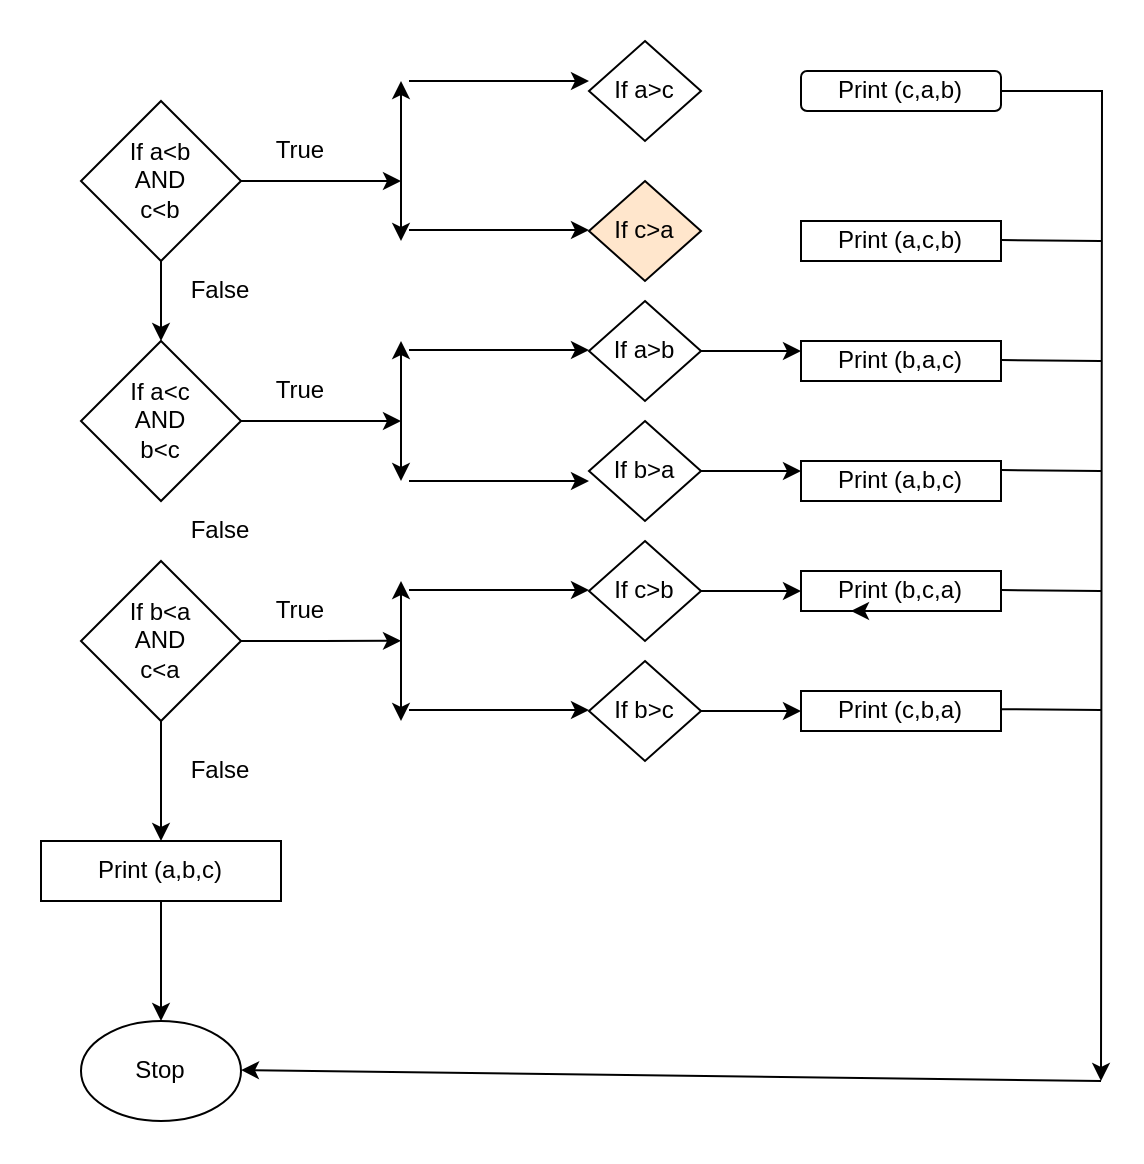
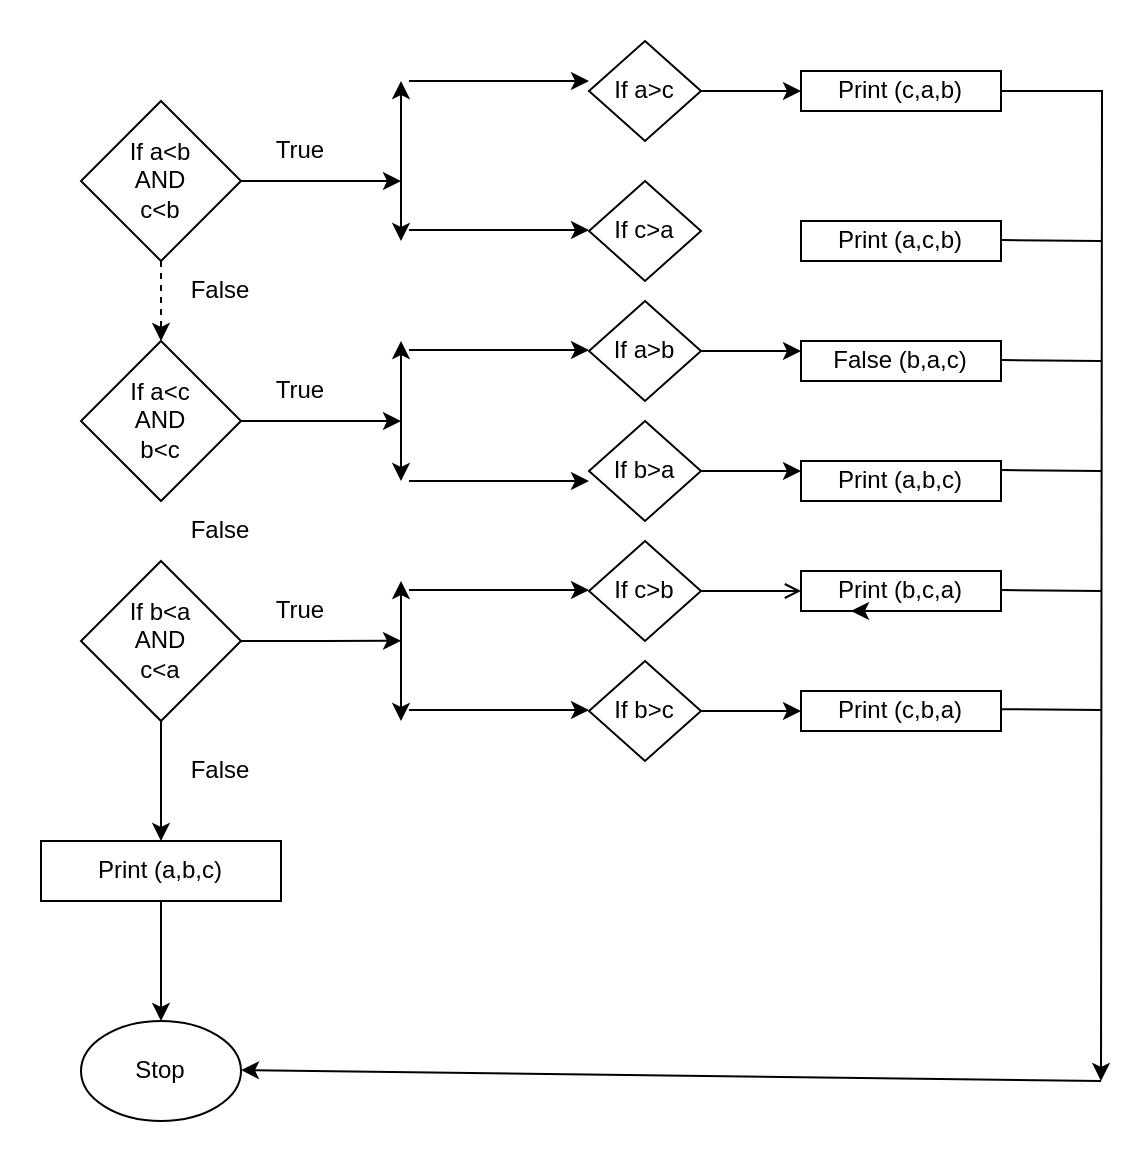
none -> (744, 91)
(901, 91) -> (901, 91)
(645, 231) -> (645, 231)
(161, 293) -> (161, 293)
(901, 361) -> (901, 361)
(786, 591) -> (788, 591)
